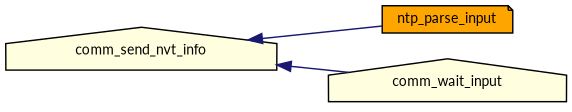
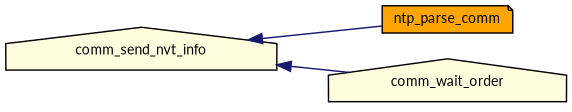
(447, 19) -> (447, 19)
(447, 82) -> (447, 82)
